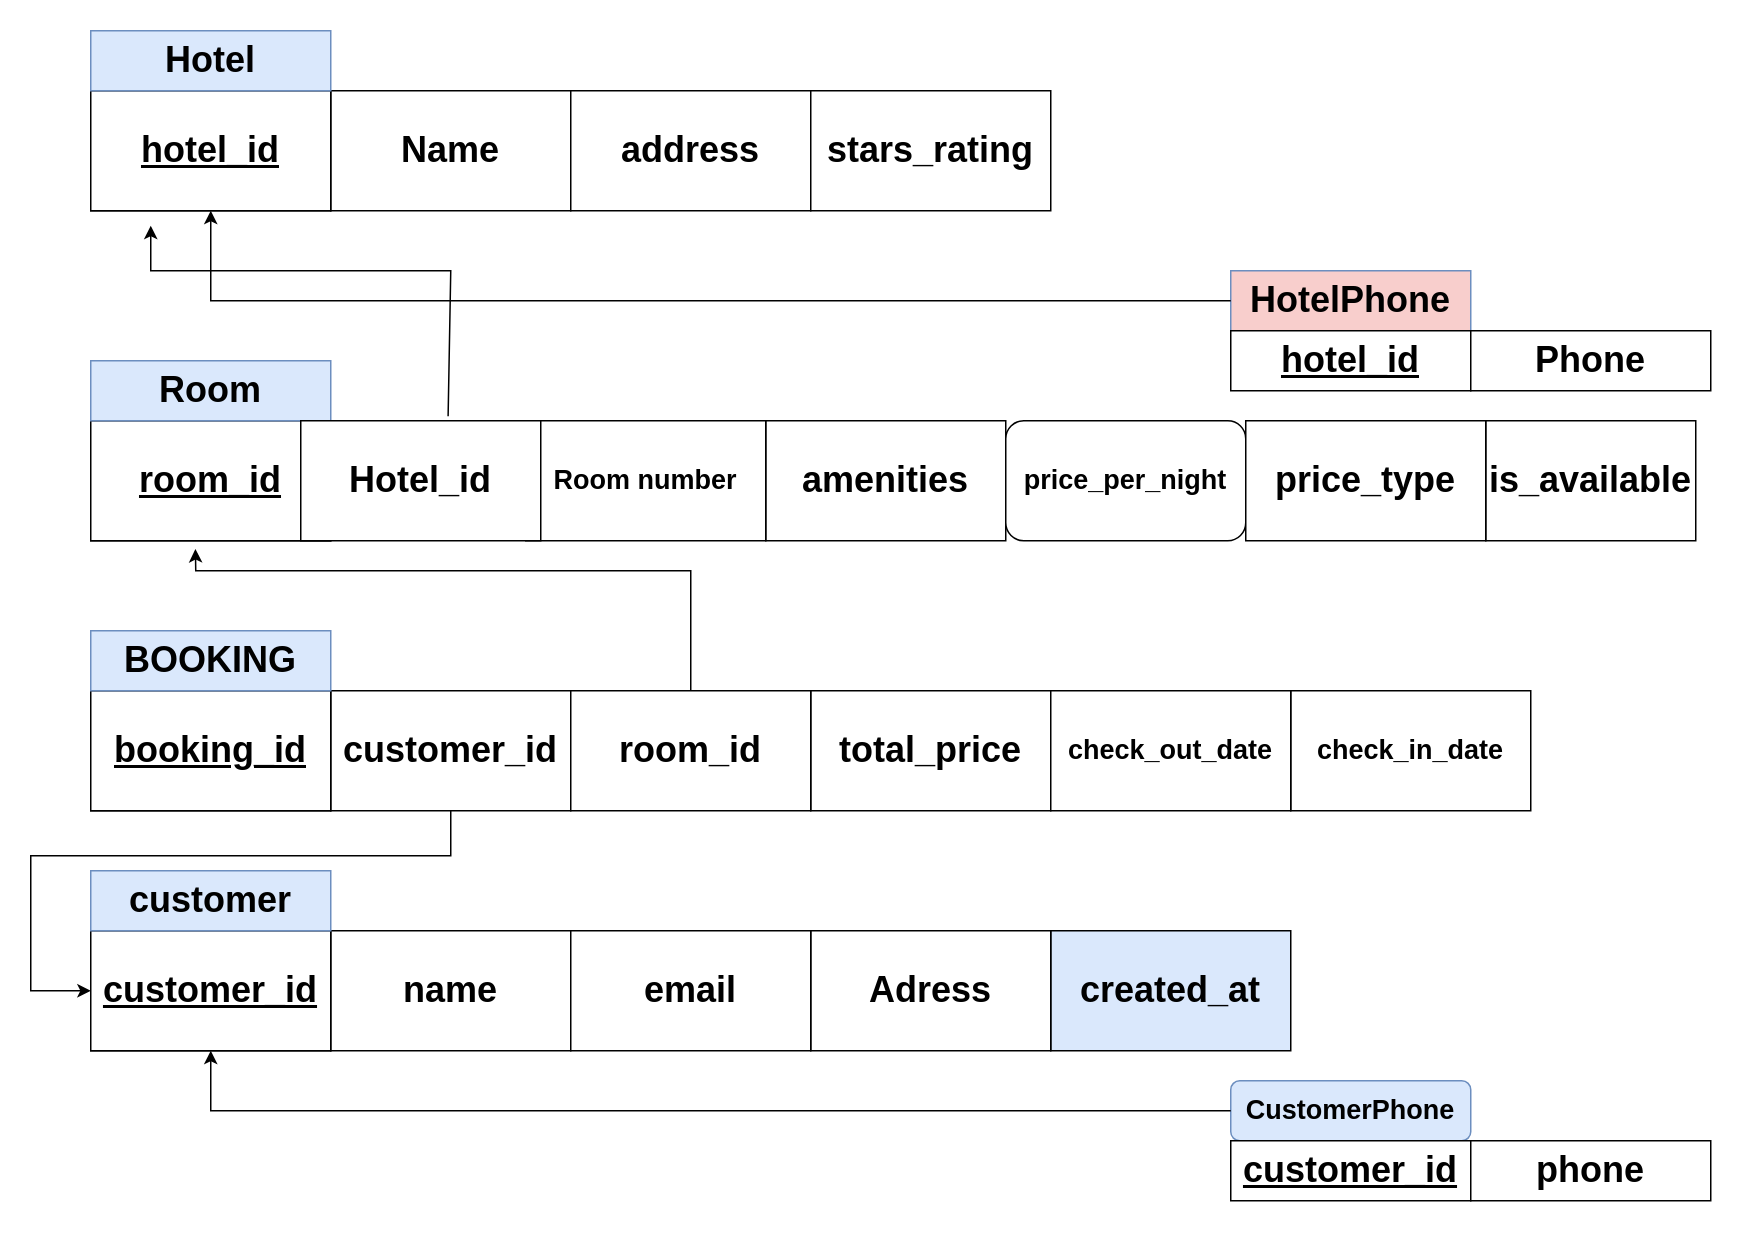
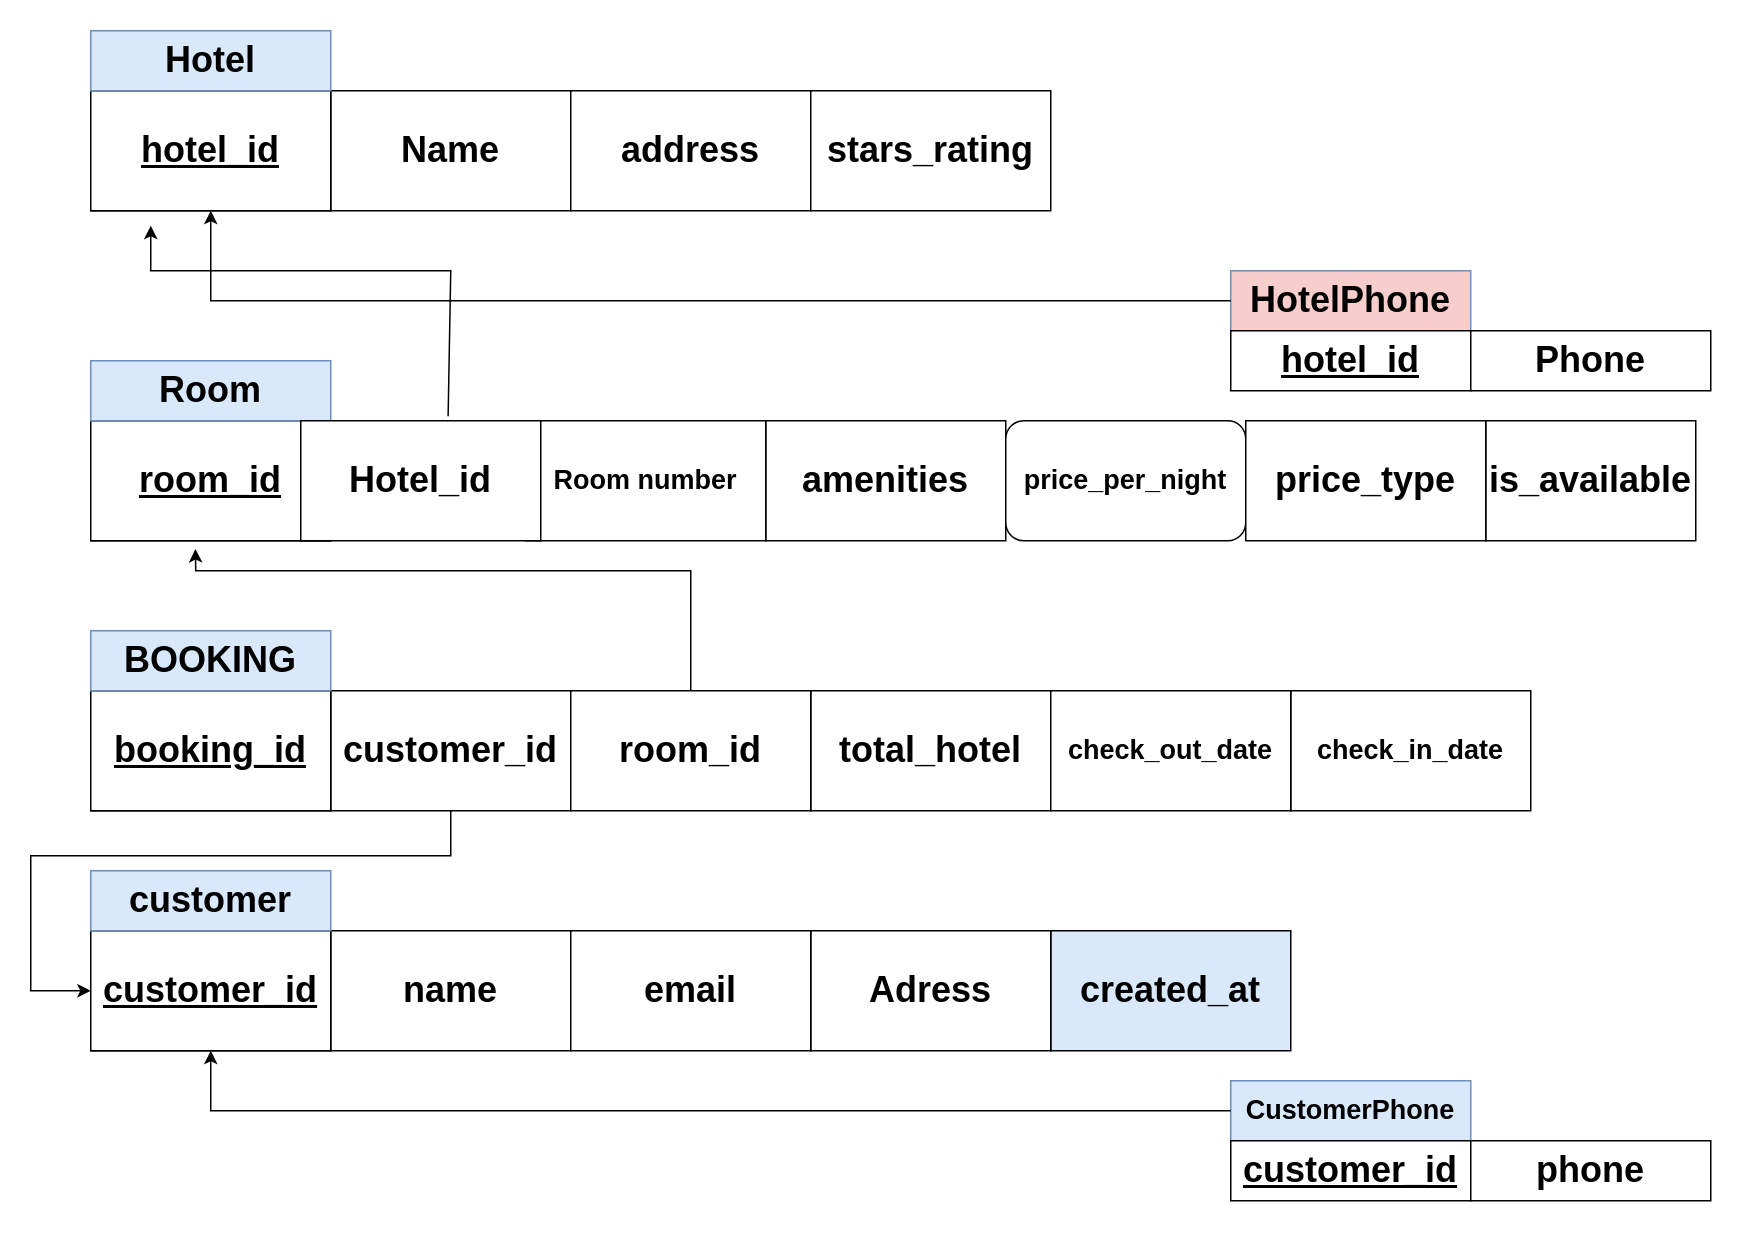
(931, 751) -> (931, 751)
(1351, 1111) -> (1351, 1111)
